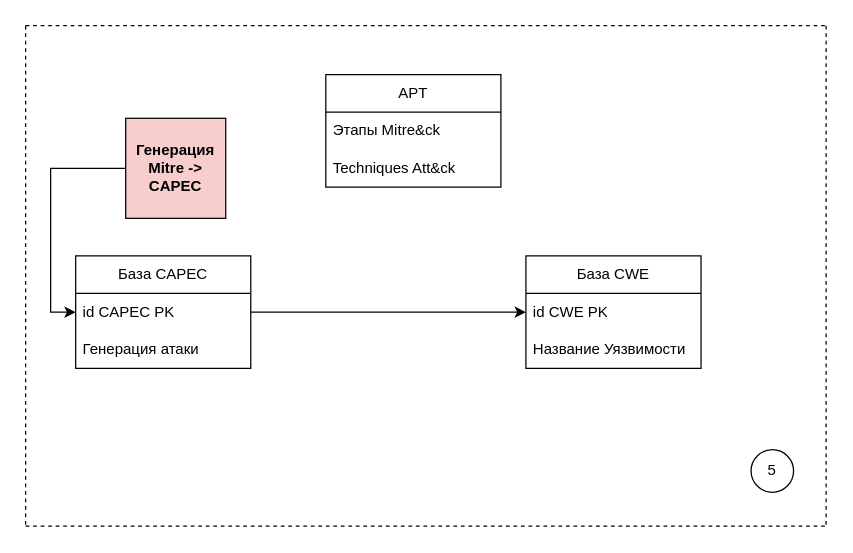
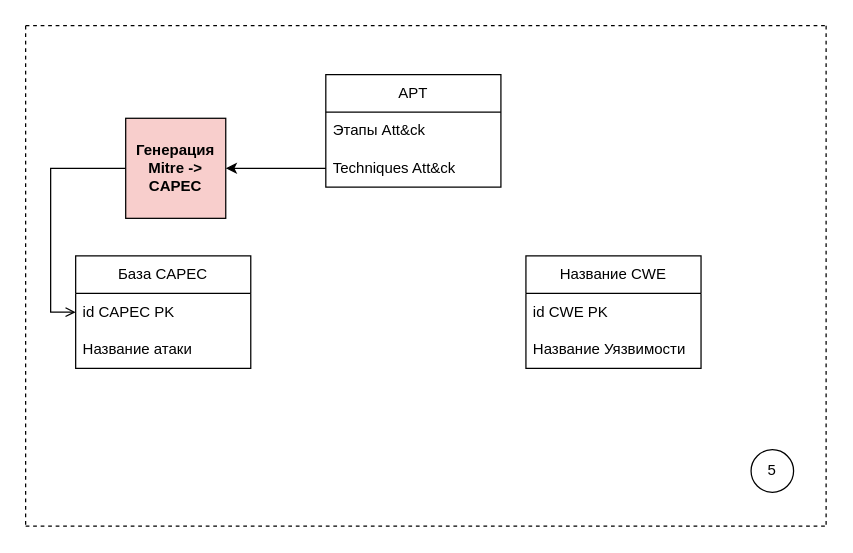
(388, 131) -> (382, 131)
none -> (279, 168)
(613, 274) -> (613, 274)
(66, 312) -> (67, 312)
(385, 312) -> none
(144, 349) -> (140, 349)
